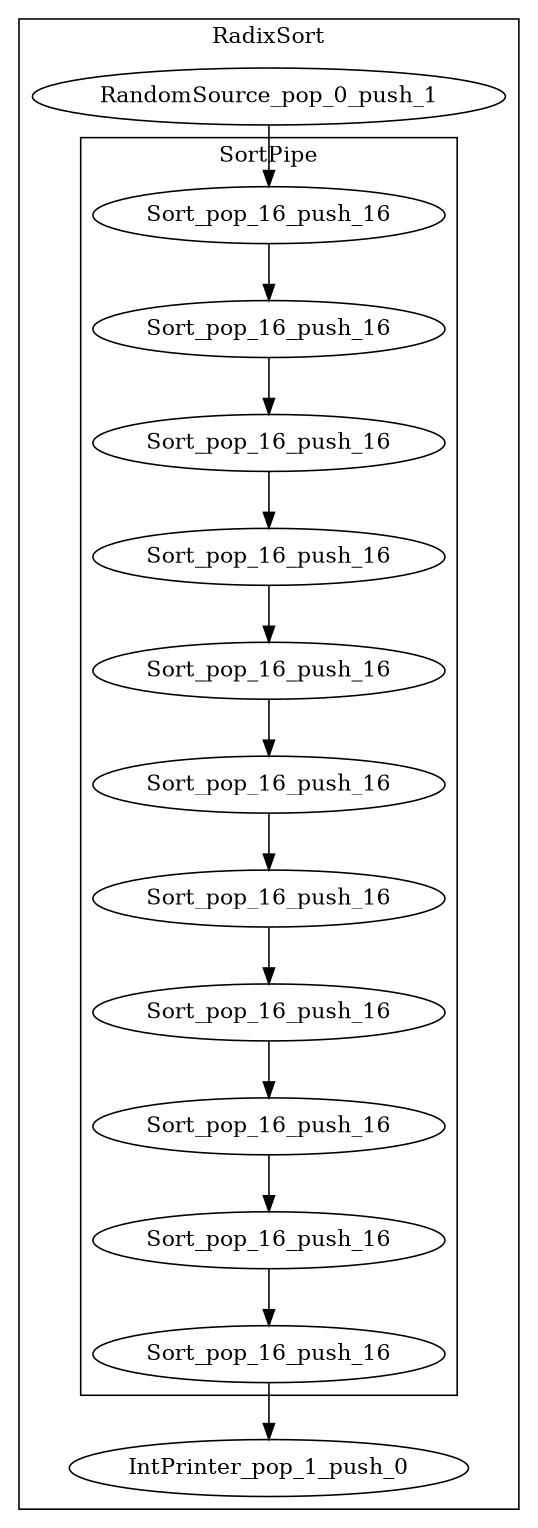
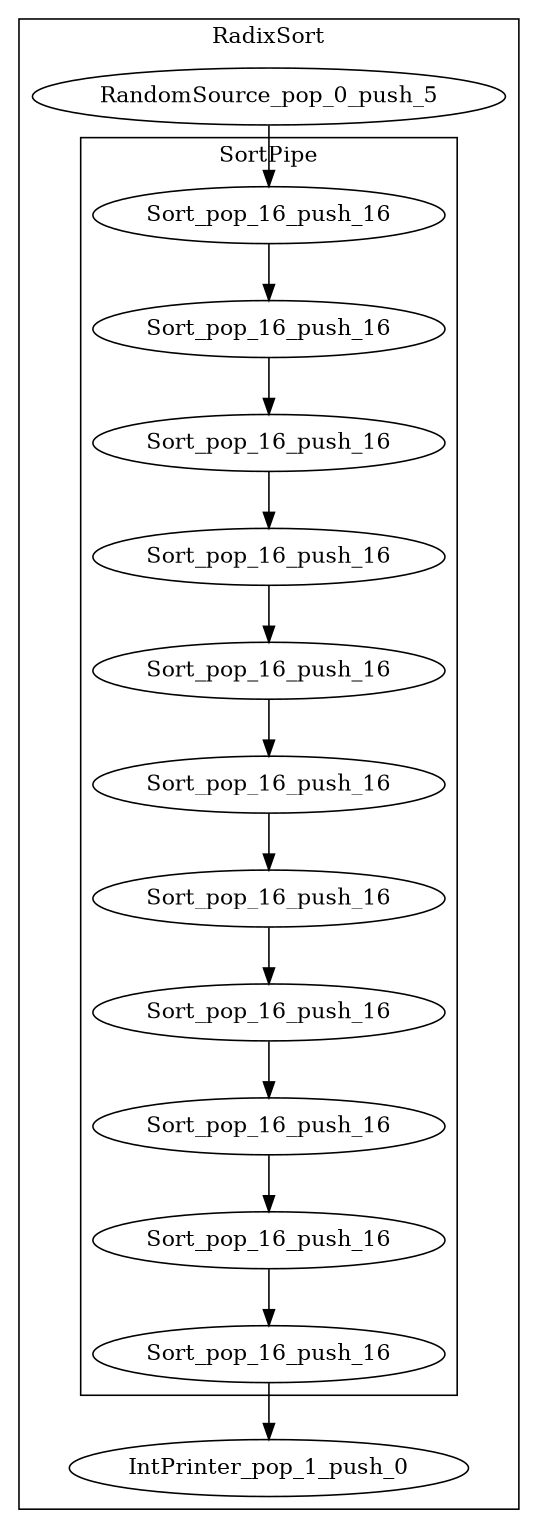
(269, 96) -> (269, 96)
